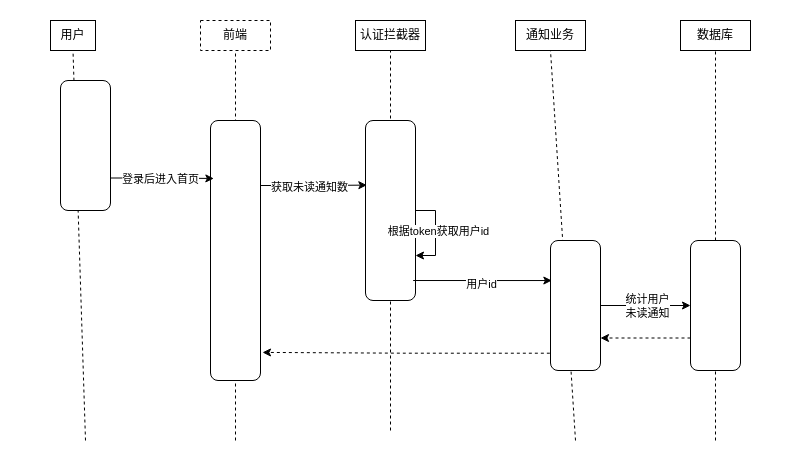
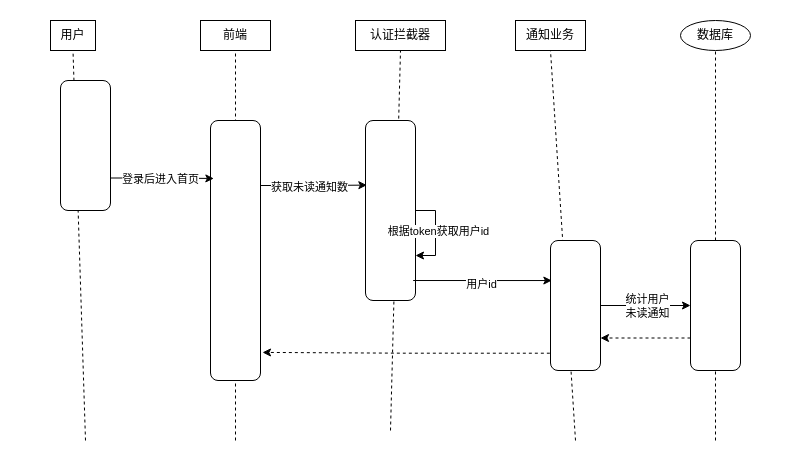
(236, 36) -> (236, 36)
(391, 36) -> (401, 36)
(716, 36) -> (716, 36)
